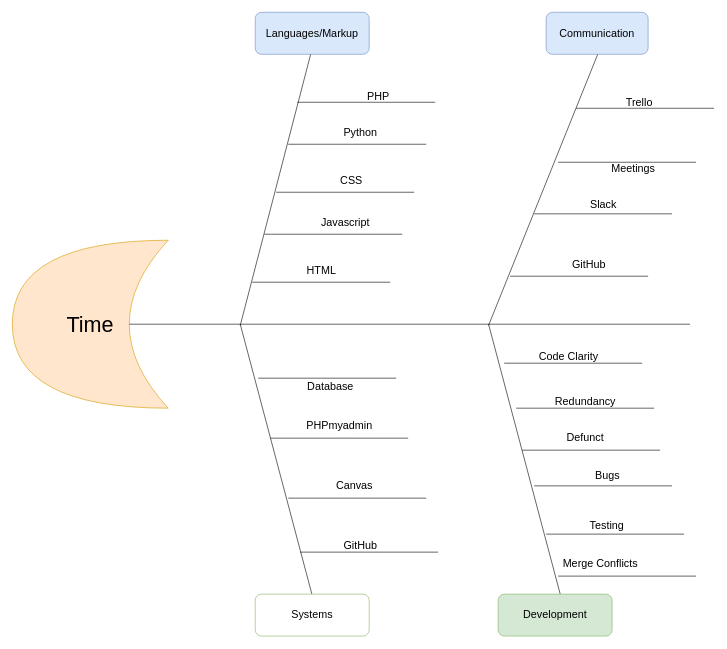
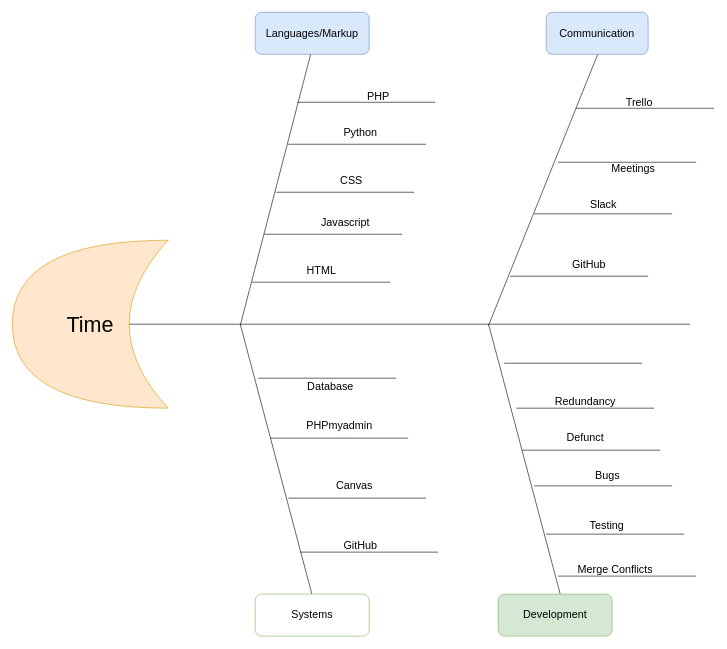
(569, 357) -> none
(600, 564) -> (615, 570)
